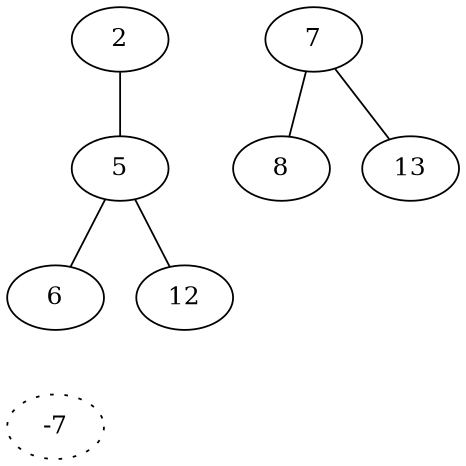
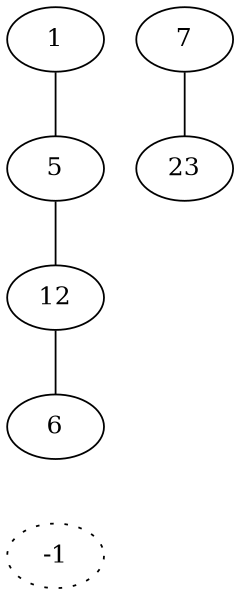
(120, 39) -> (56, 39)
(282, 169) -> none
(411, 169) -> (185, 169)
(88, 233) -> (56, 362)
(56, 427) -> (56, 556)
